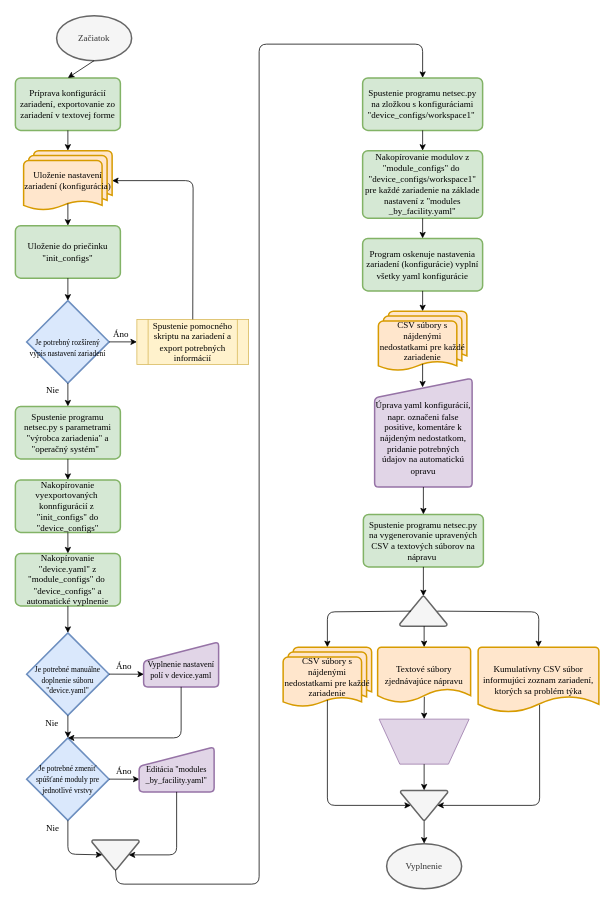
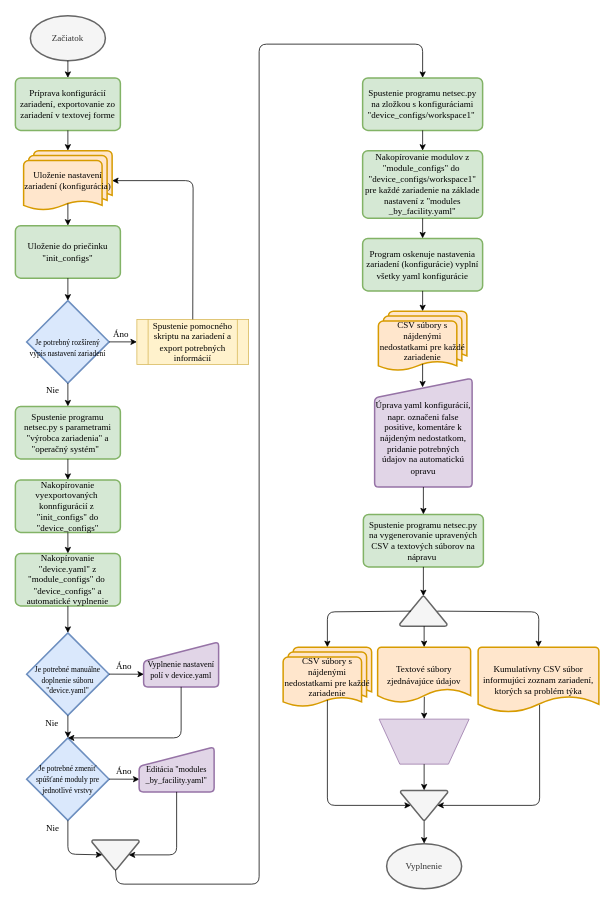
(94, 38) -> (68, 38)
(424, 675) -> (424, 675)
